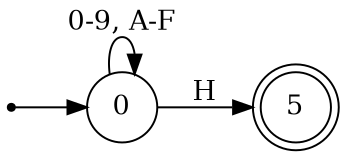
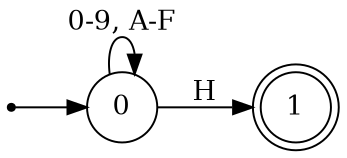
(296, 107) -> (296, 107)
